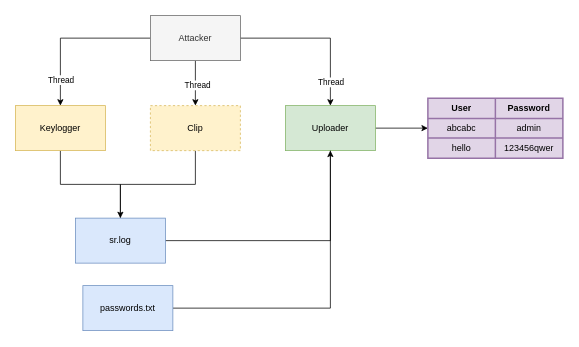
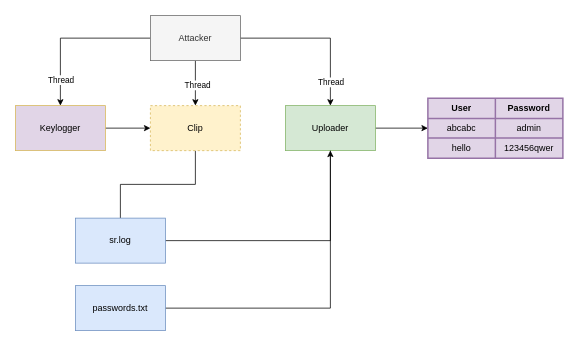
(60, 128) -> (60, 128)
(72, 184) -> (144, 128)
(128, 308) -> (120, 308)
